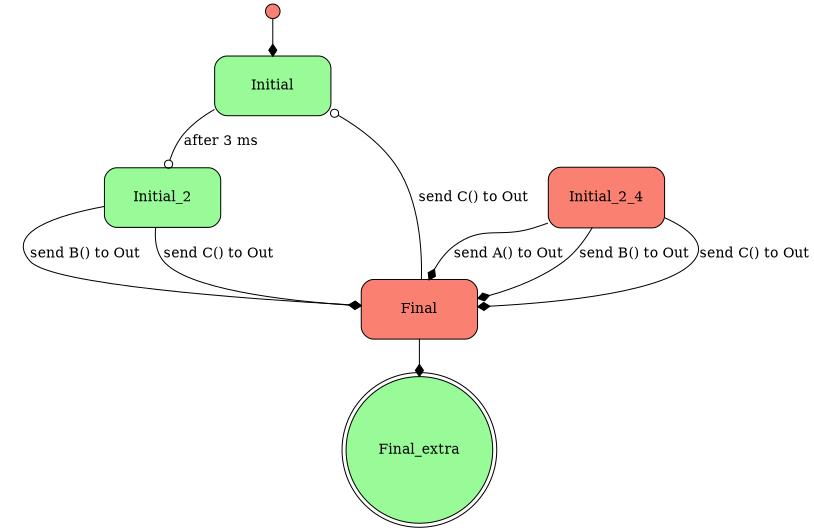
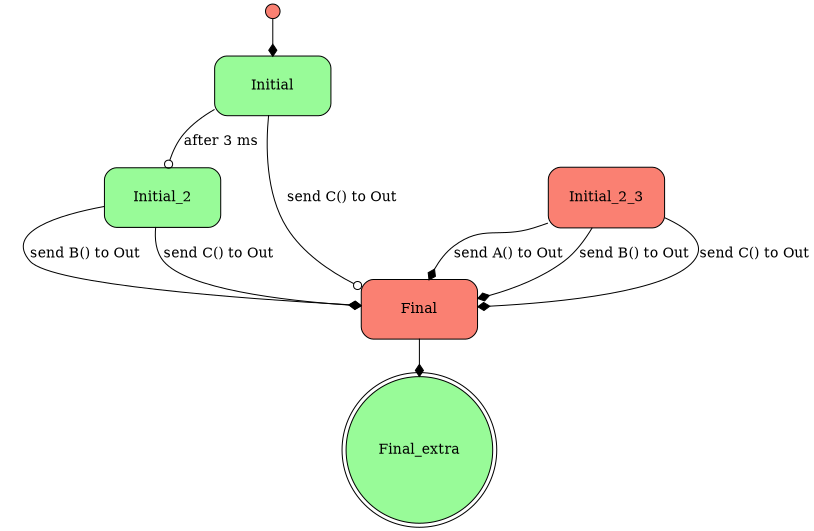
(406, 184) -> (280, 216)
(606, 198) -> (606, 198)
